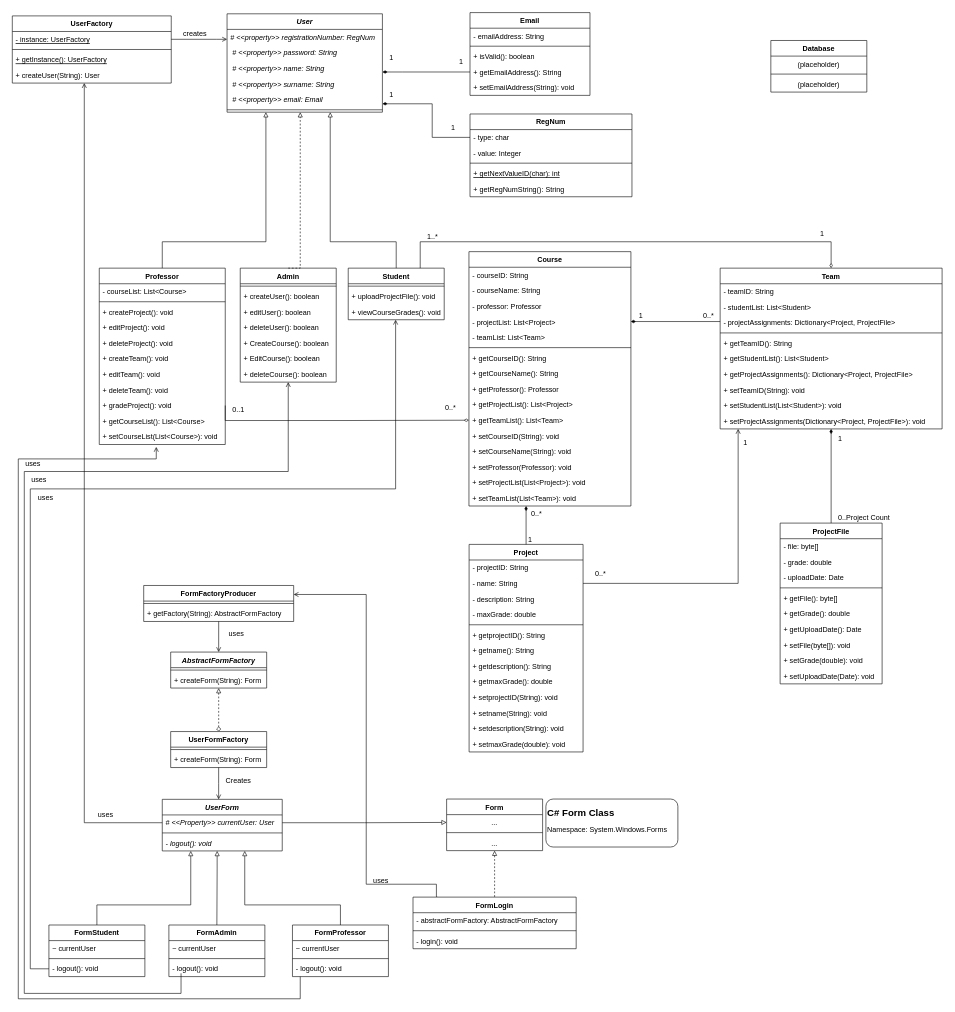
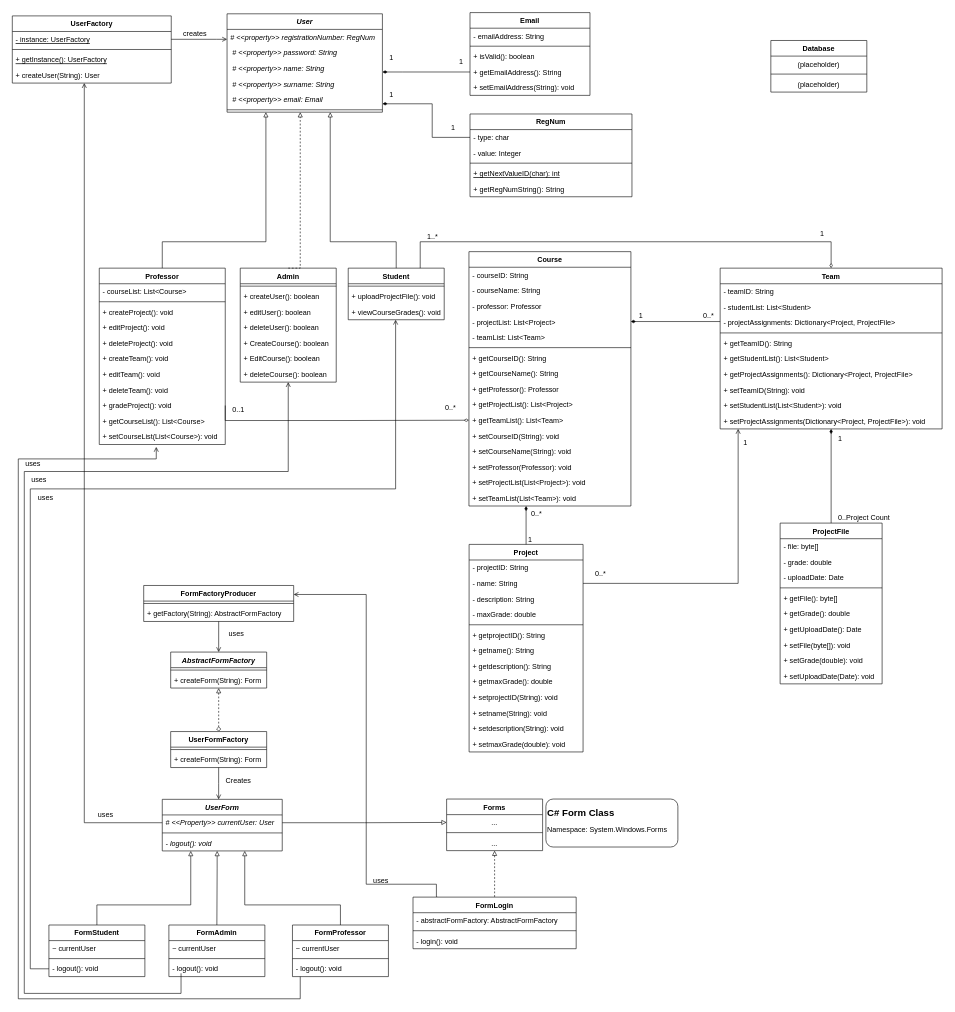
(494, 807) -> (494, 807)
